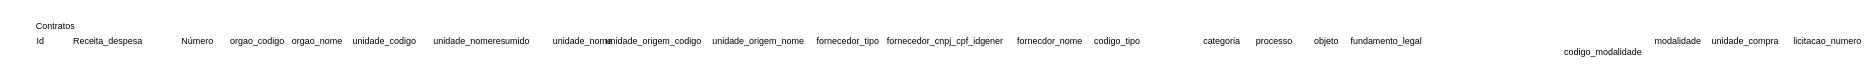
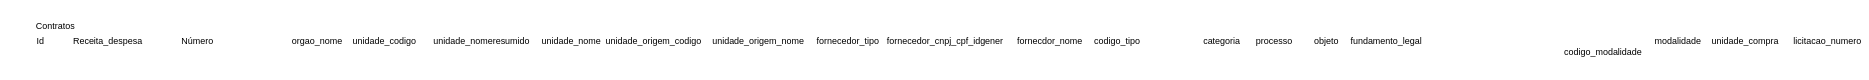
(255, 42) -> none
(582, 42) -> (570, 42)
